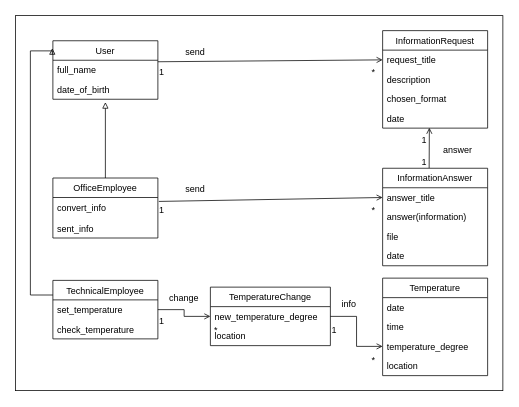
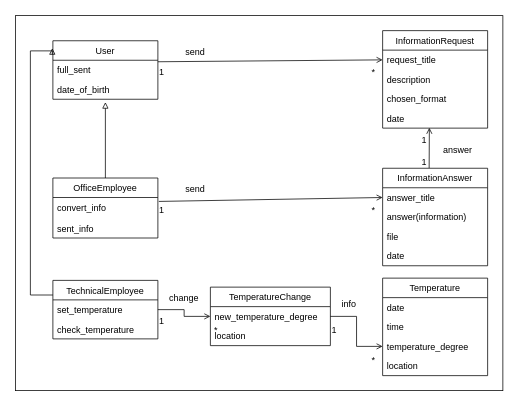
(77, 70) -> (77, 70)
